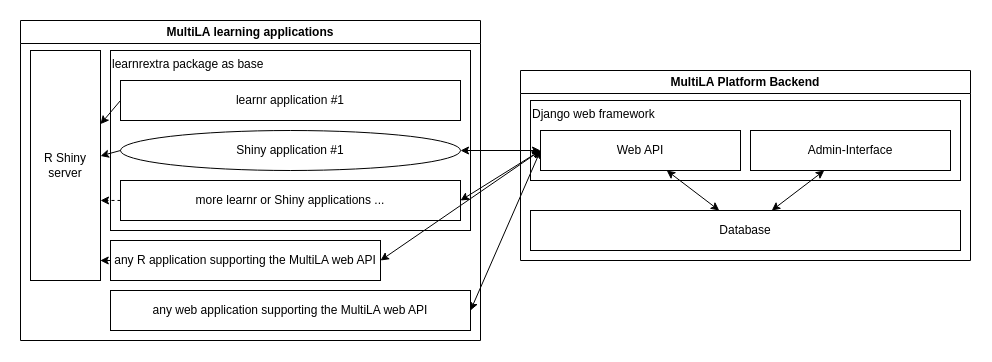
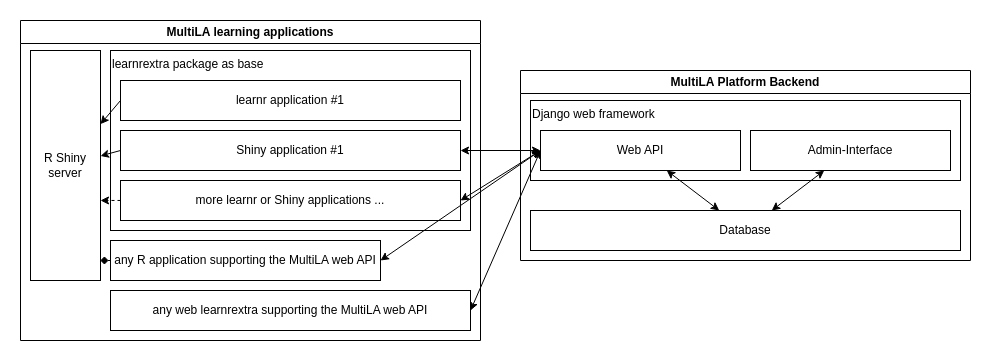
(291, 151) -> (291, 151)
(108, 260) -> (109, 260)
(291, 311) -> (291, 311)
